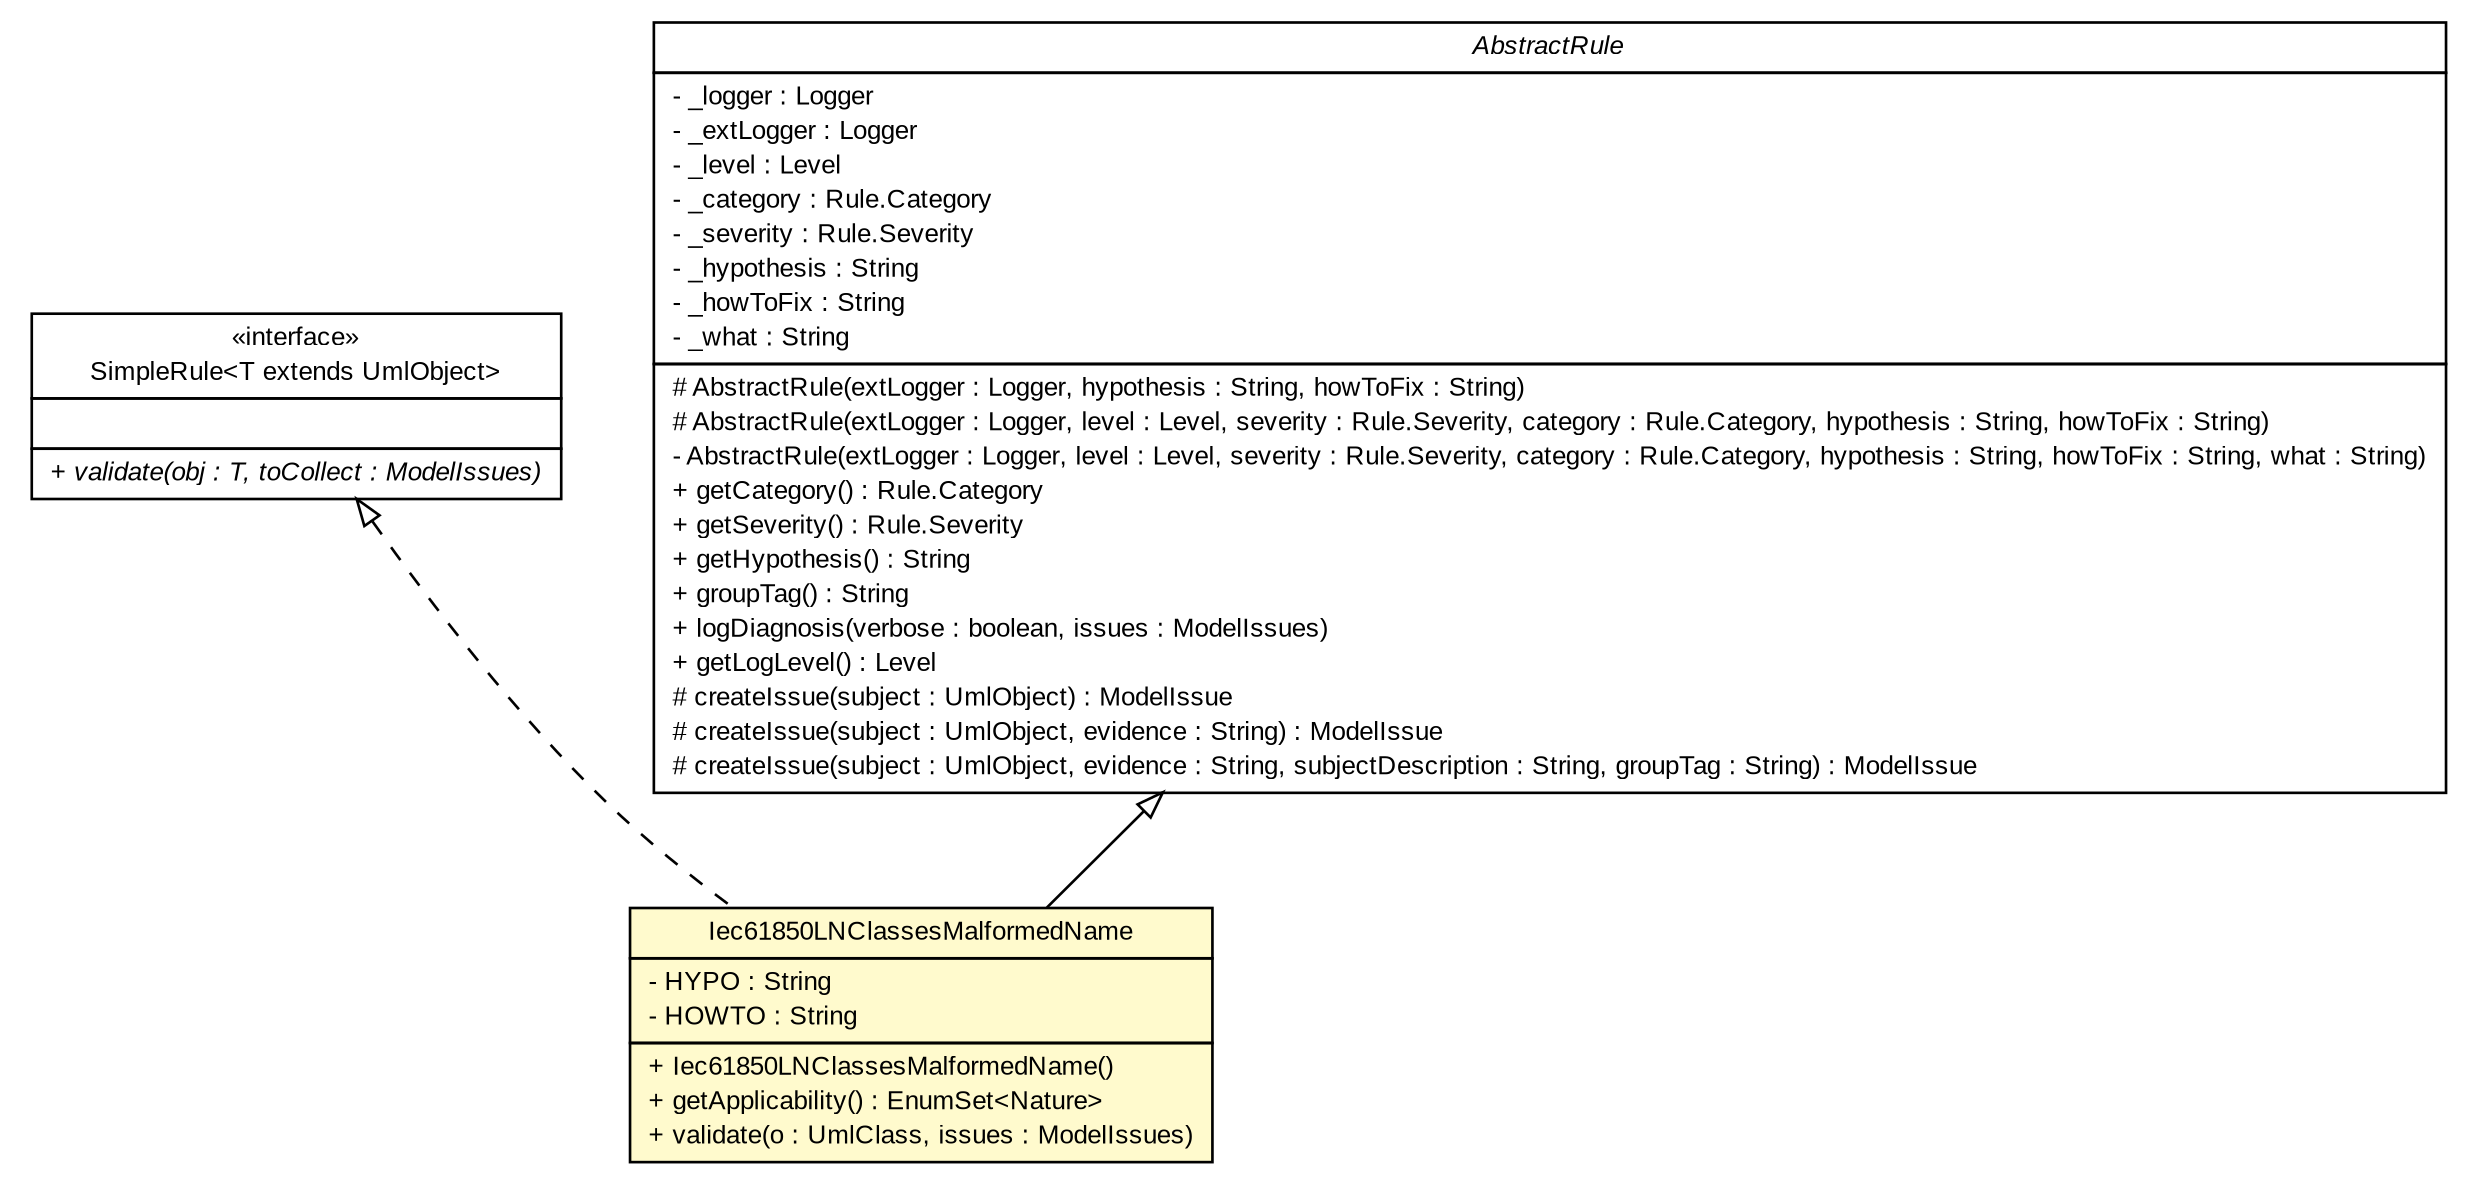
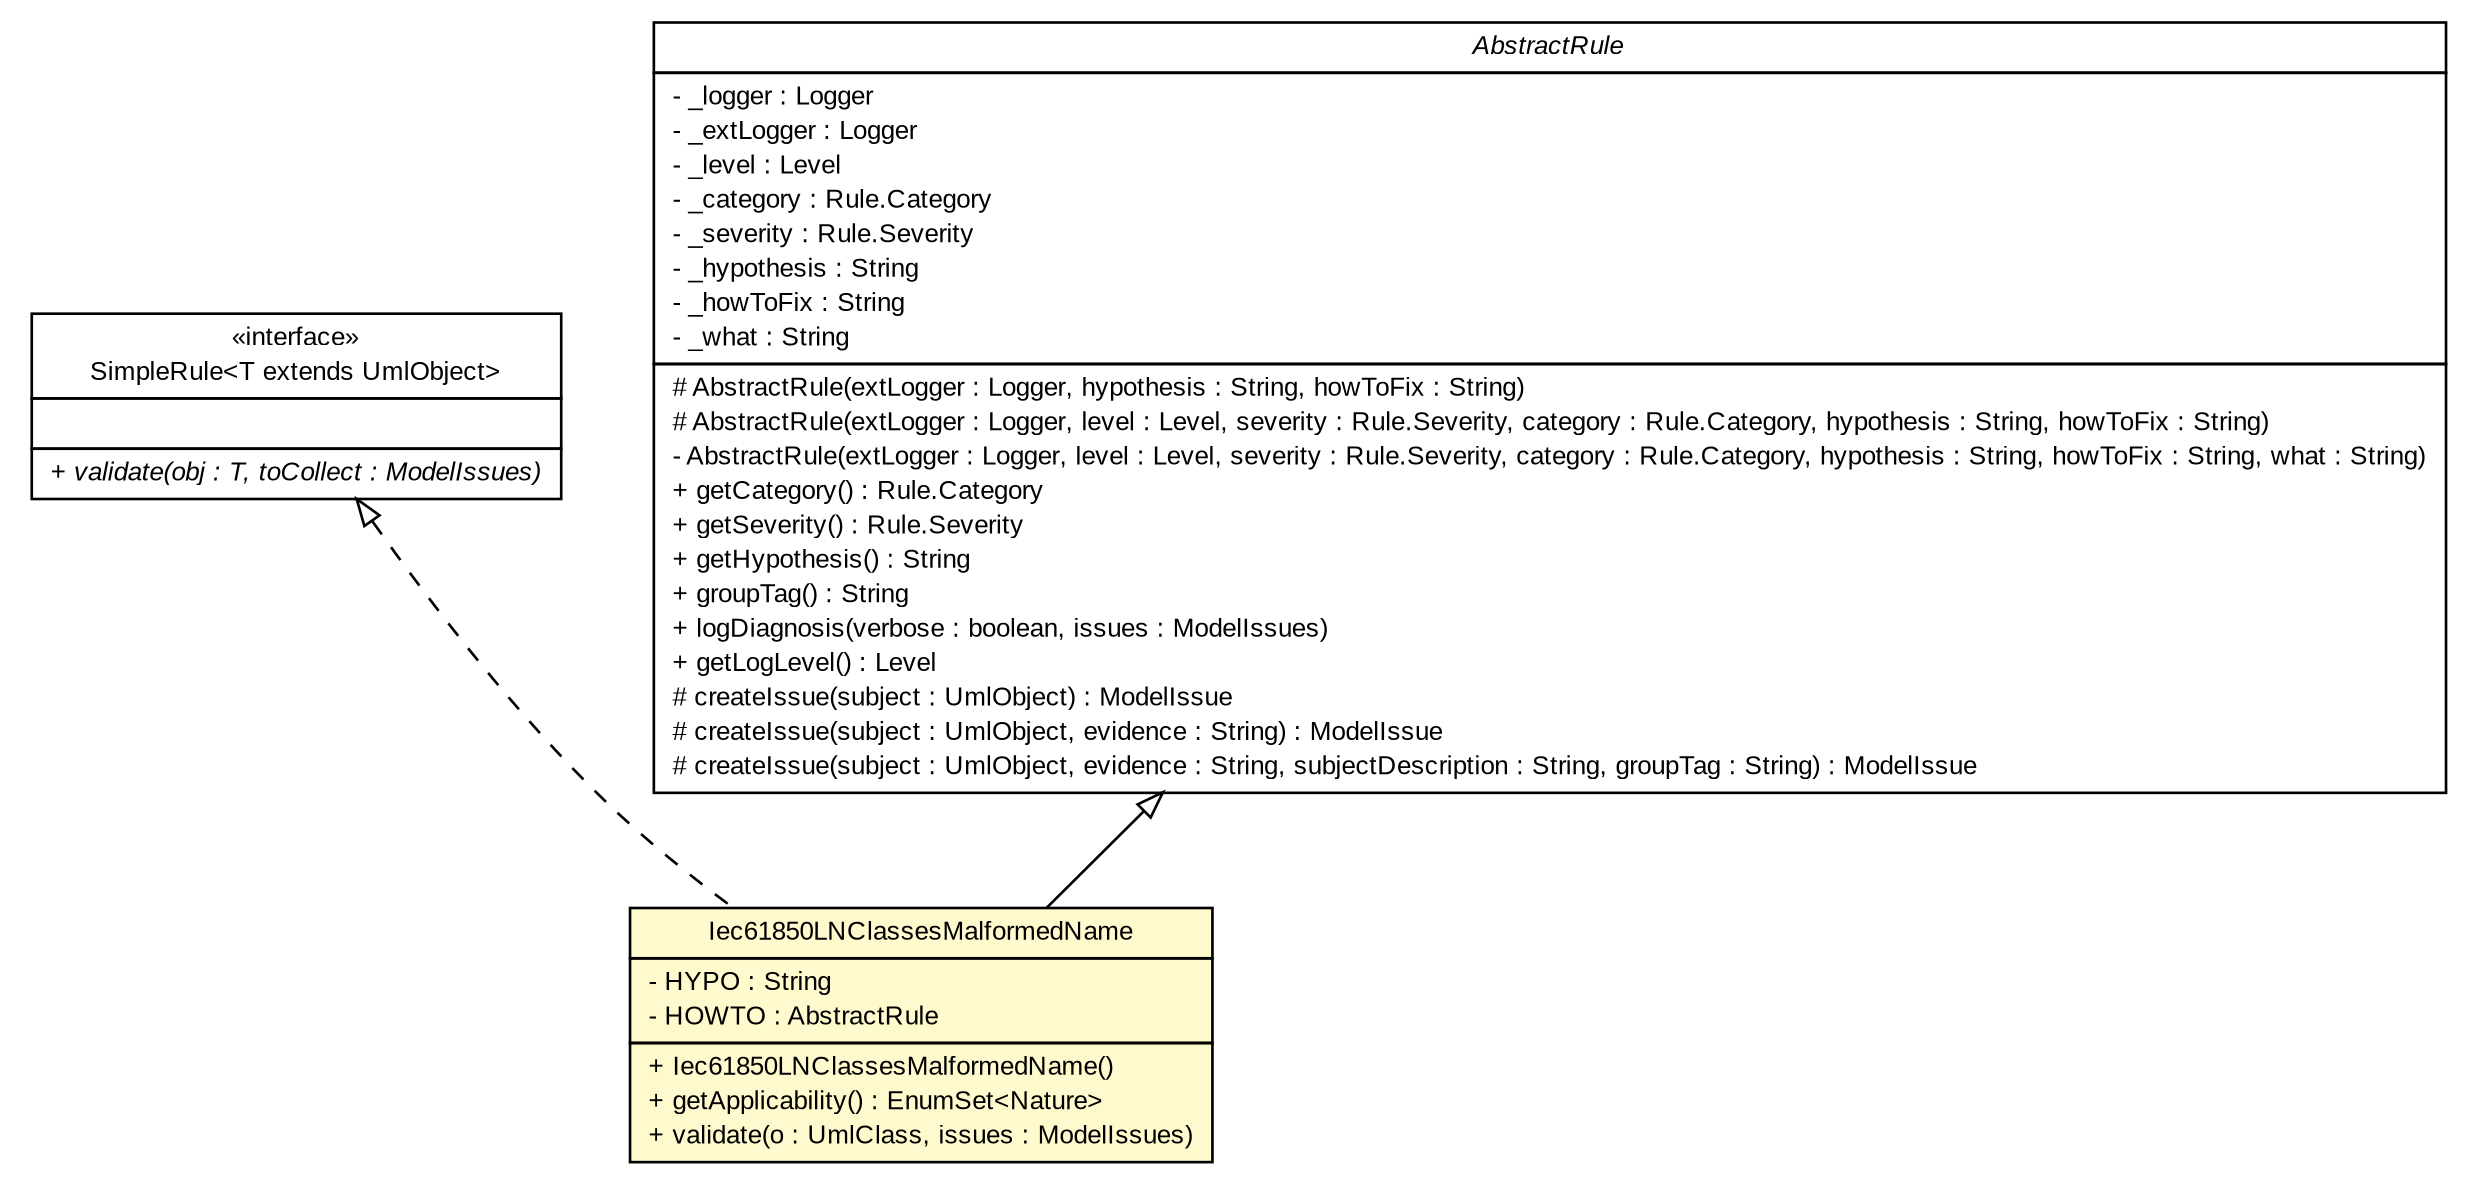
(753, 1017) -> (794, 1017)
